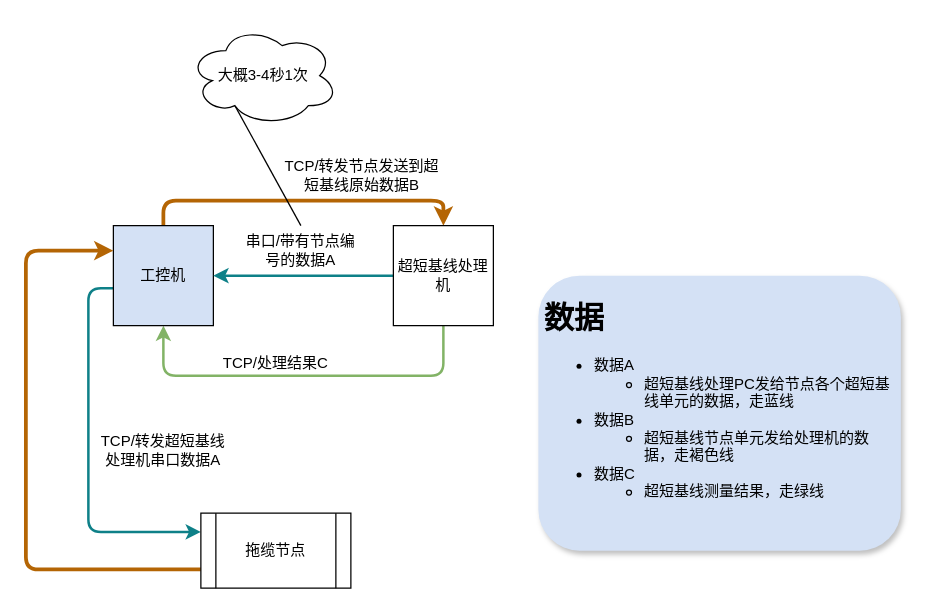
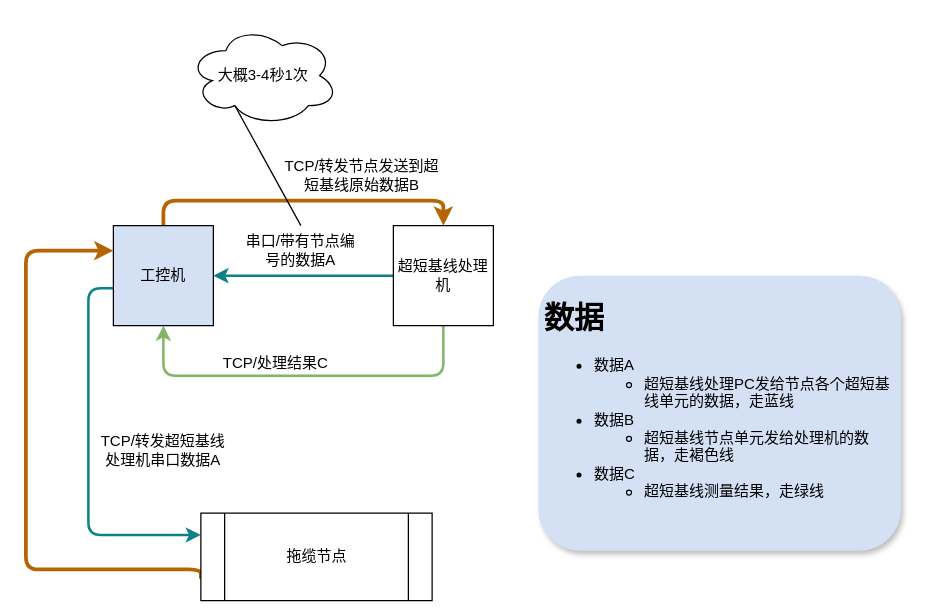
(276, 551) -> (316, 557)
